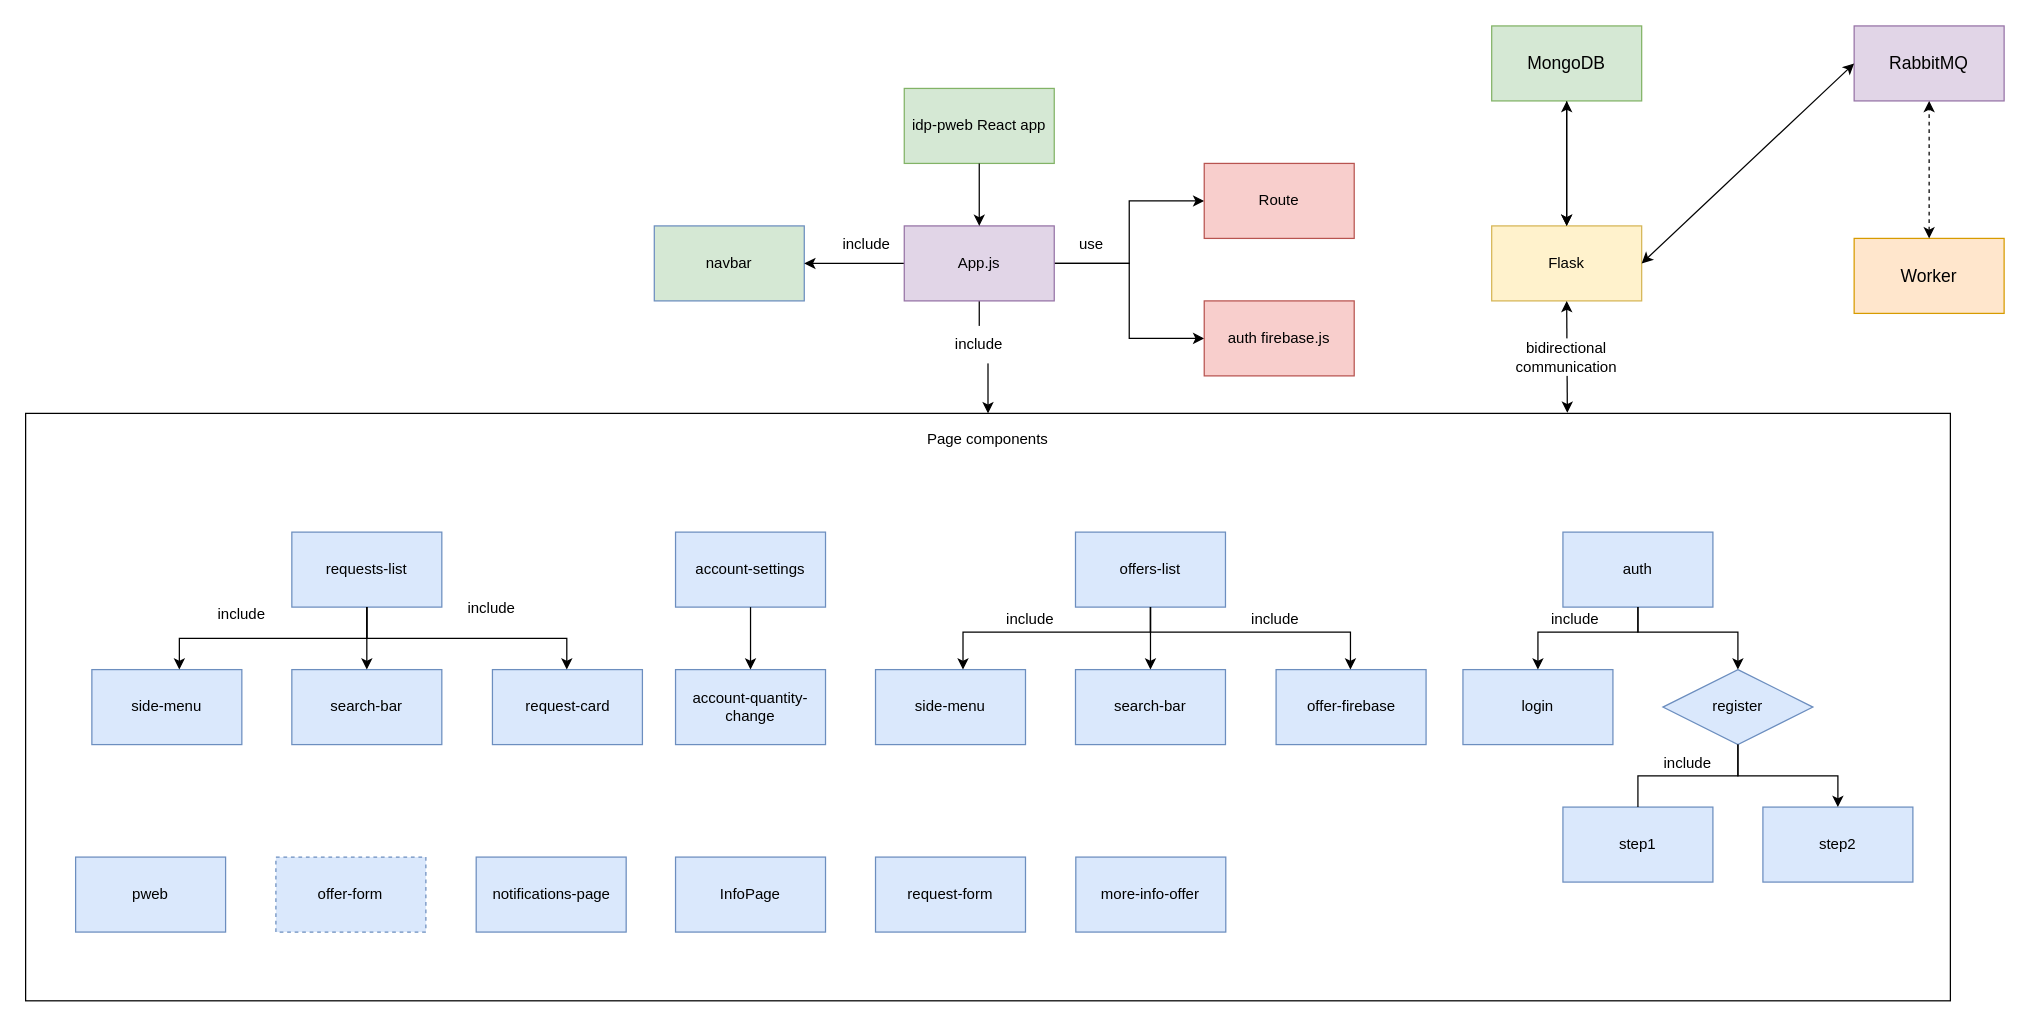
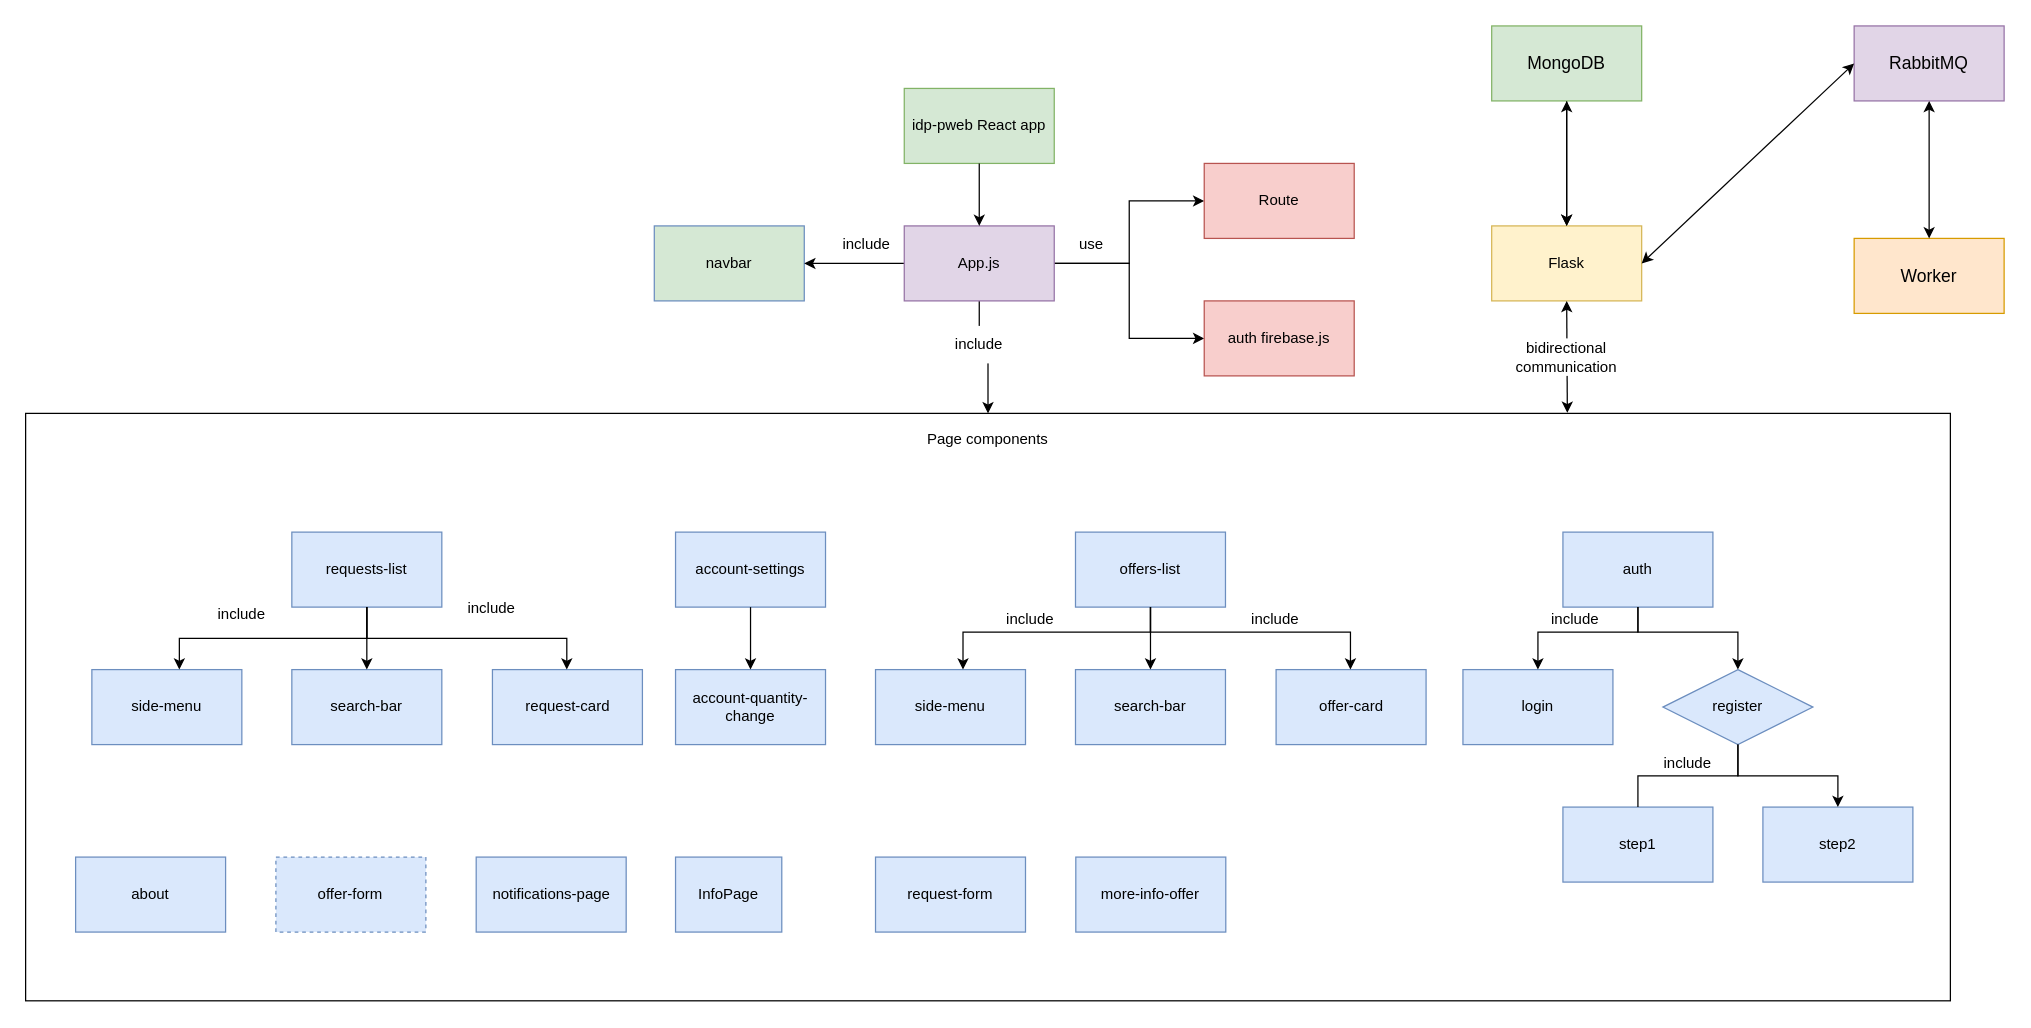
(1929, 169) -> (1929, 169)
(1352, 707) -> (1352, 707)
(151, 894) -> (151, 894)
(751, 894) -> (729, 894)
